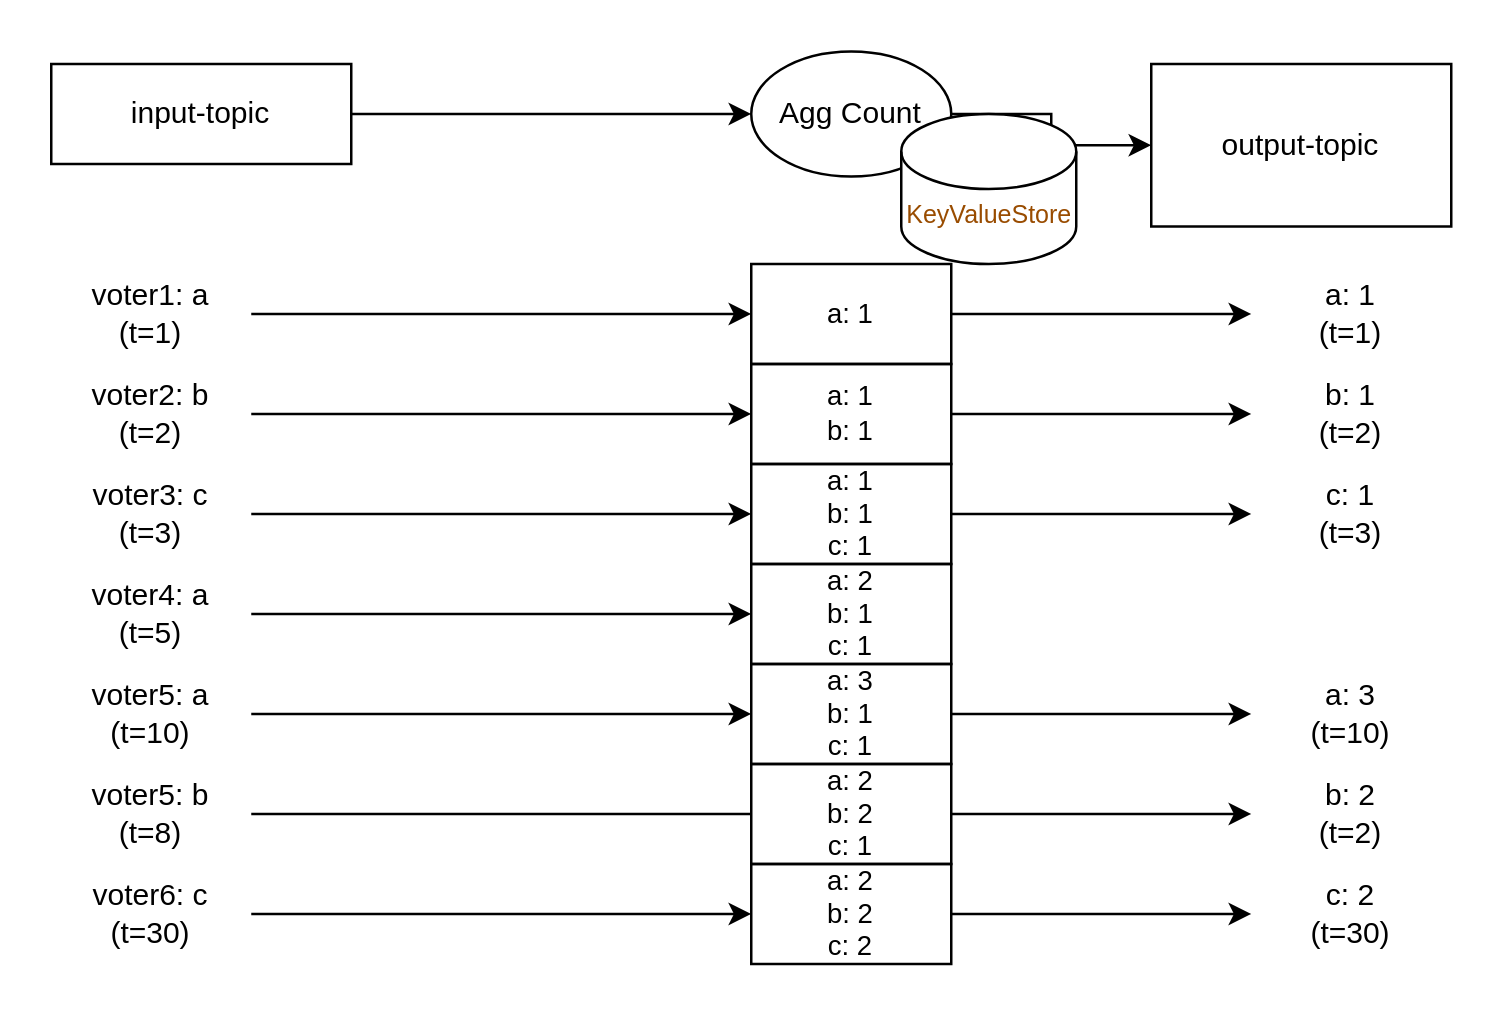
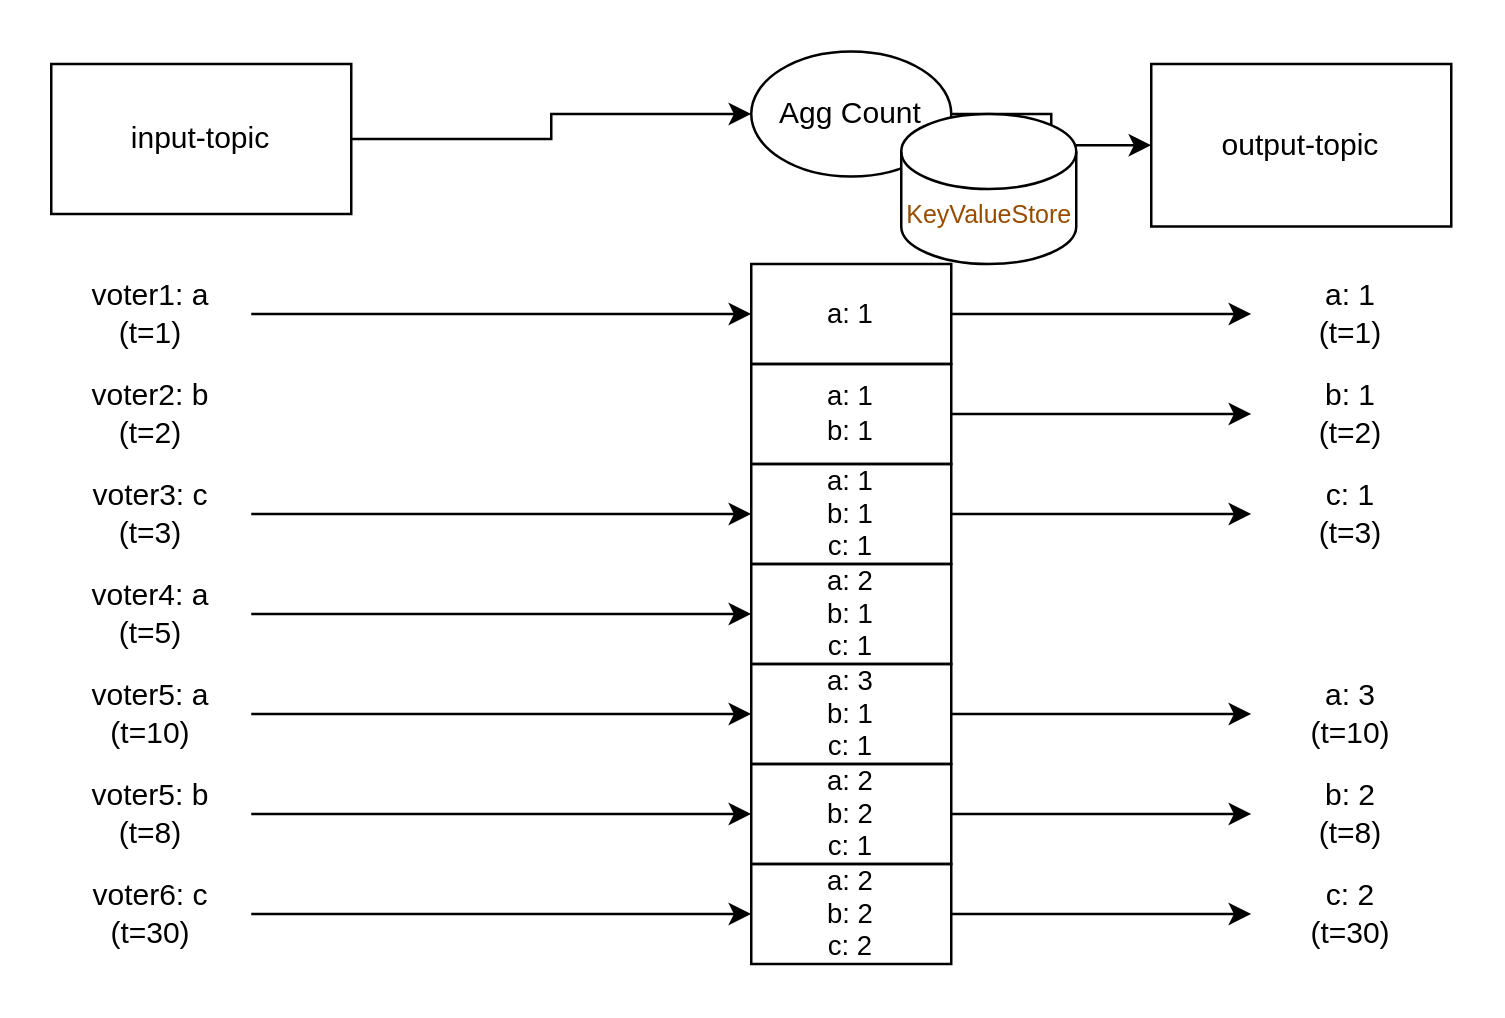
(201, 114) -> (201, 139)
(493, 414) -> none
(740, 814) -> (733, 814)
(1351, 814) -> (1351, 814)
